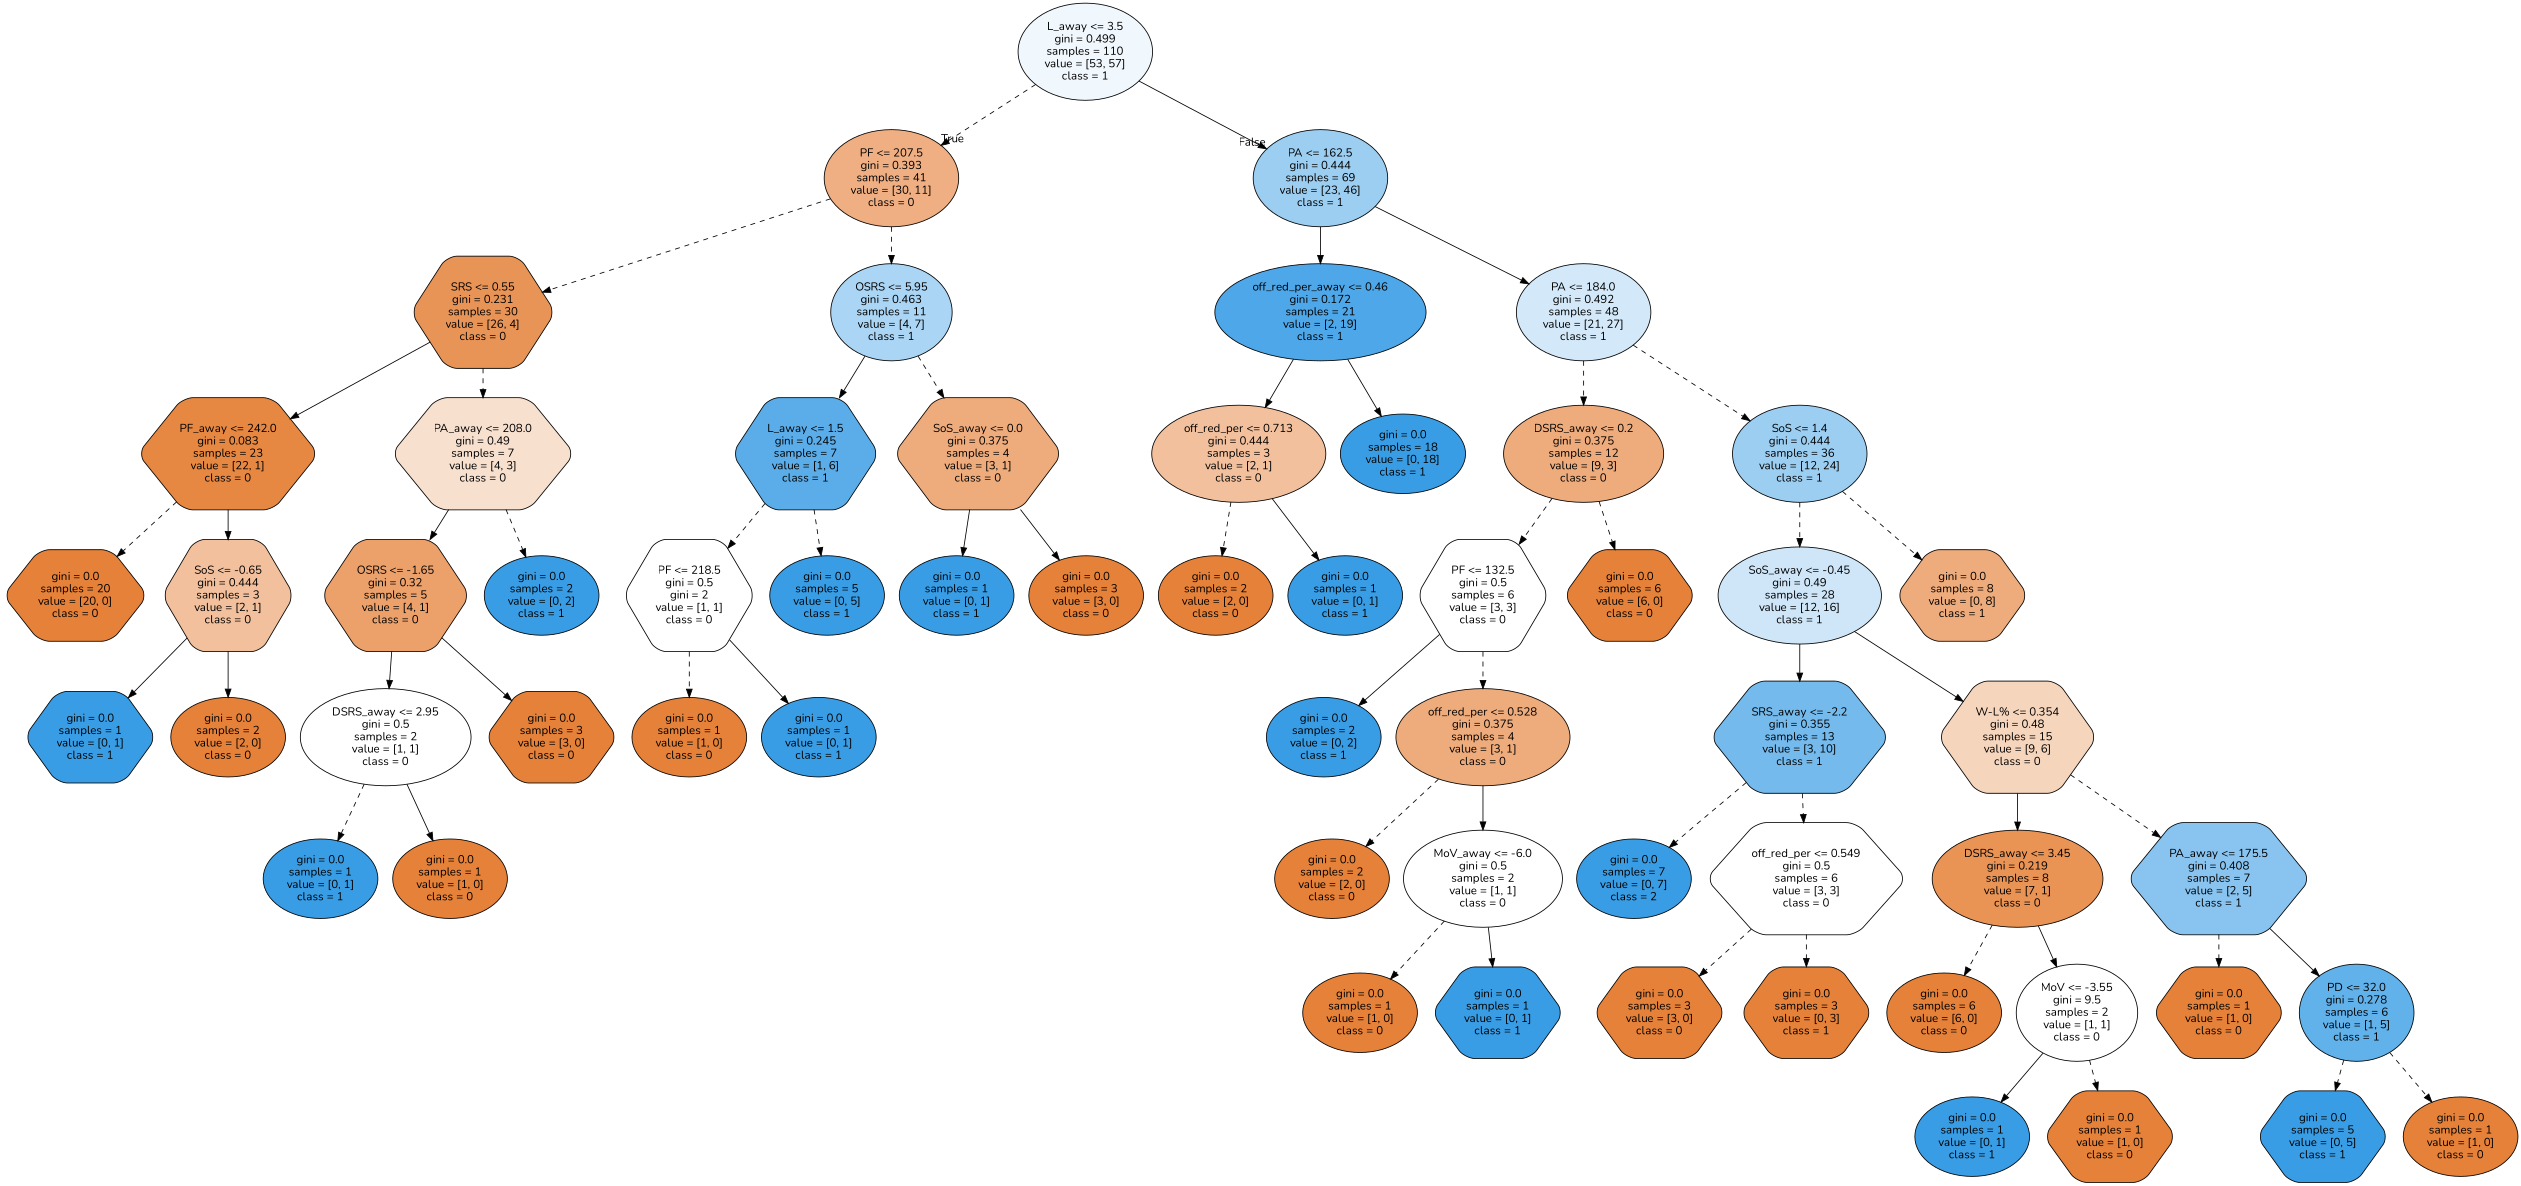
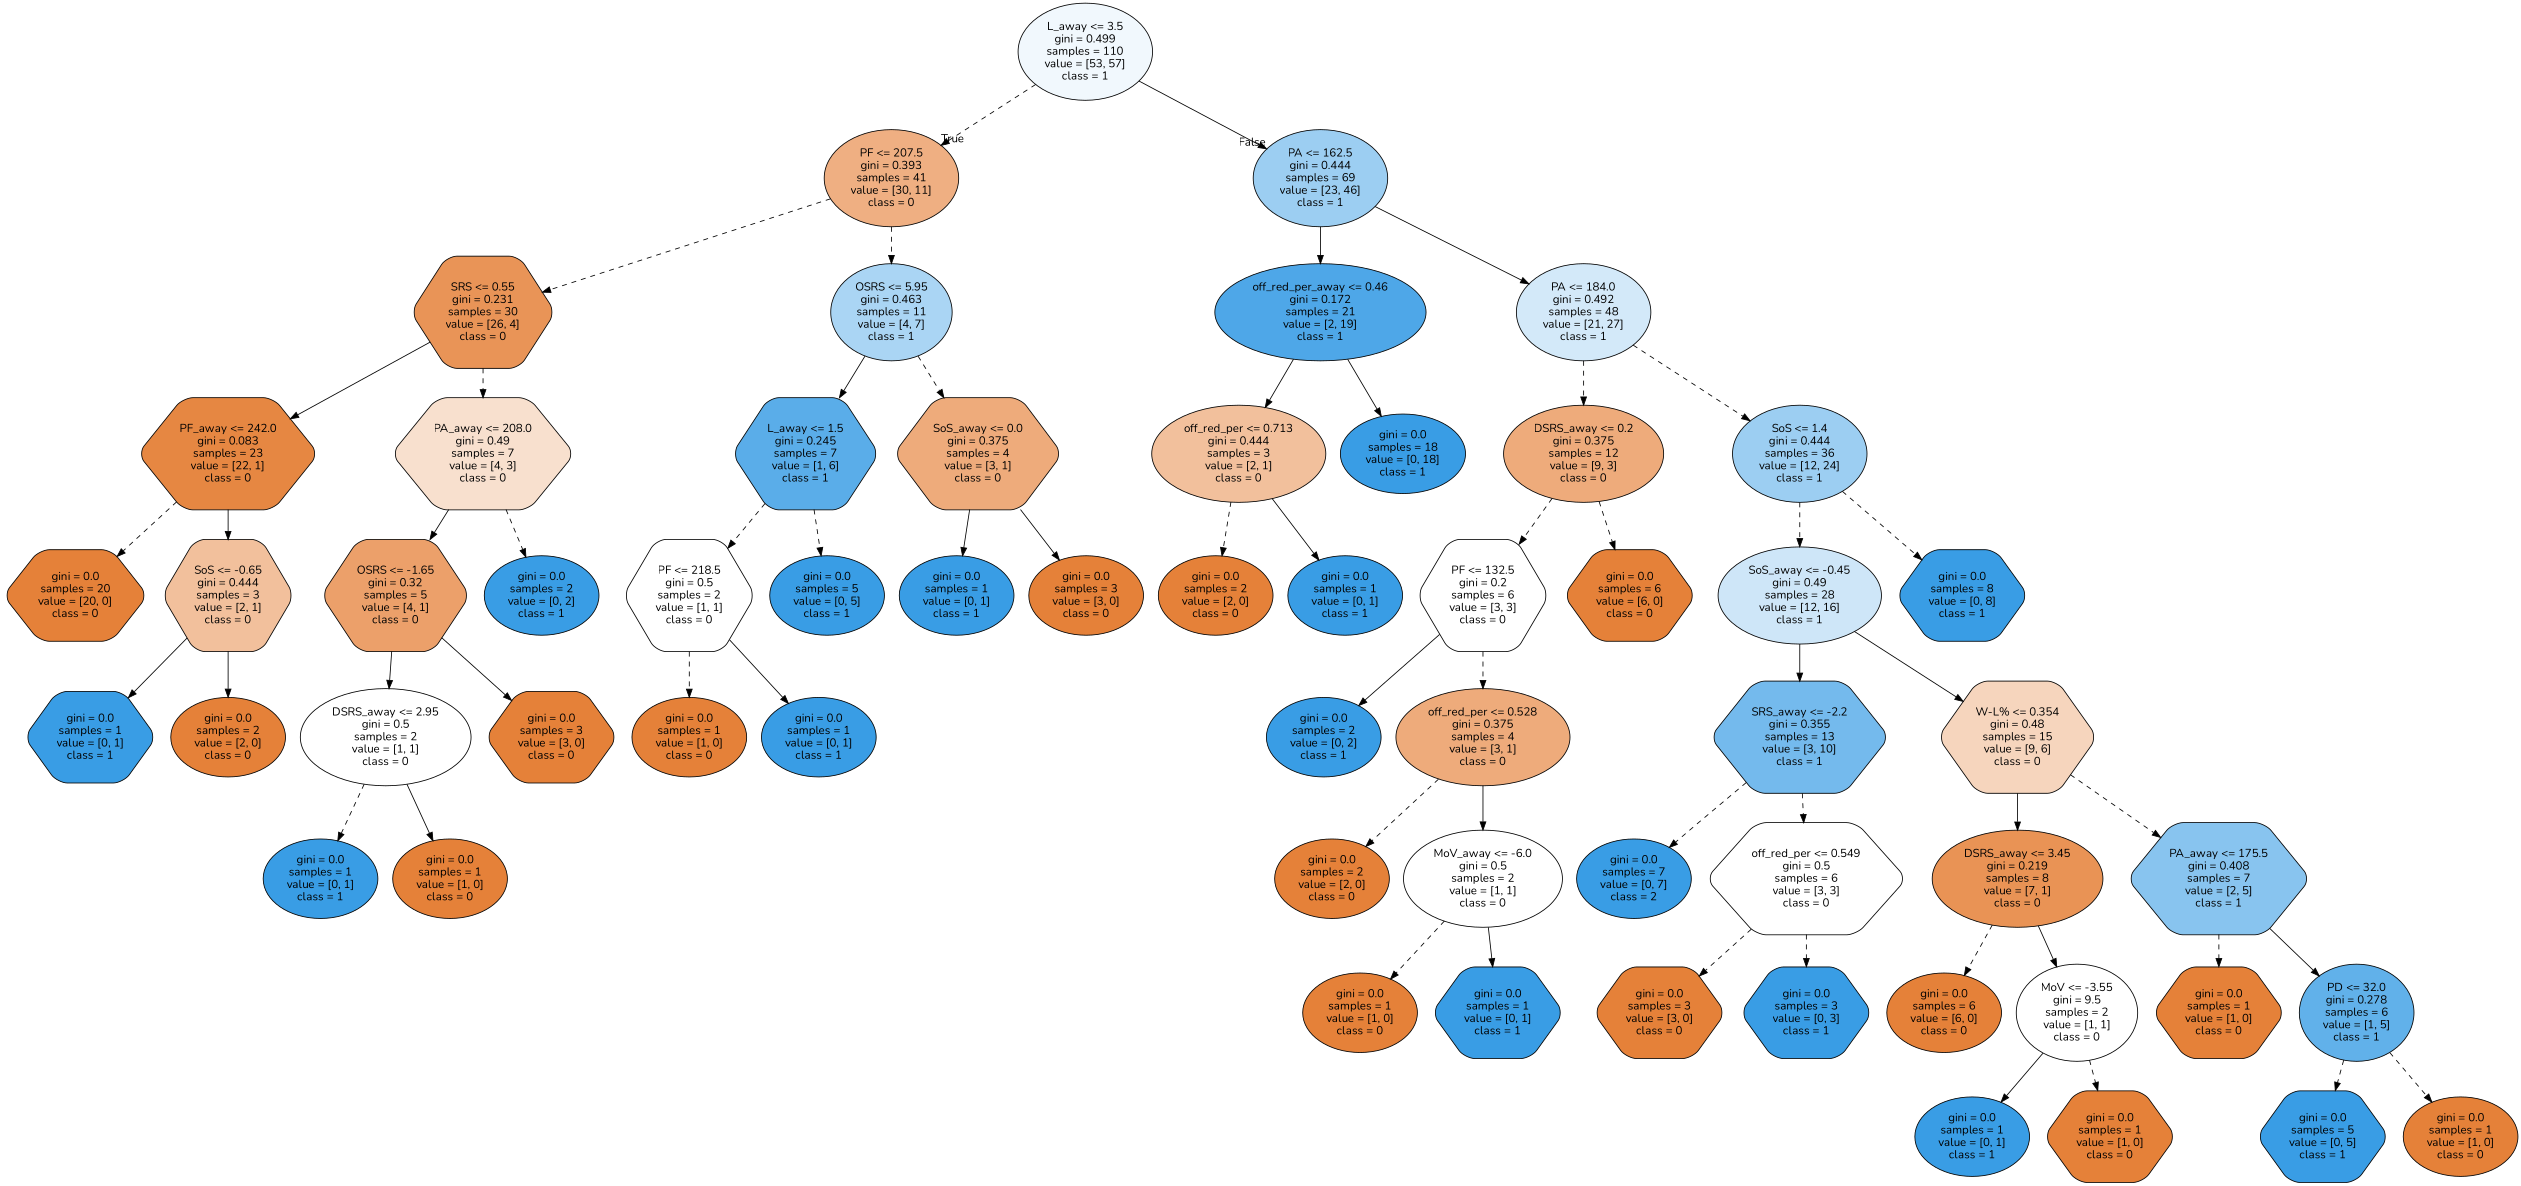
(689, 595) -> (689, 595)
(1483, 595) -> (1483, 595)
(1962, 595) -> (1962, 595)
(1806, 1013) -> (1806, 1013)
